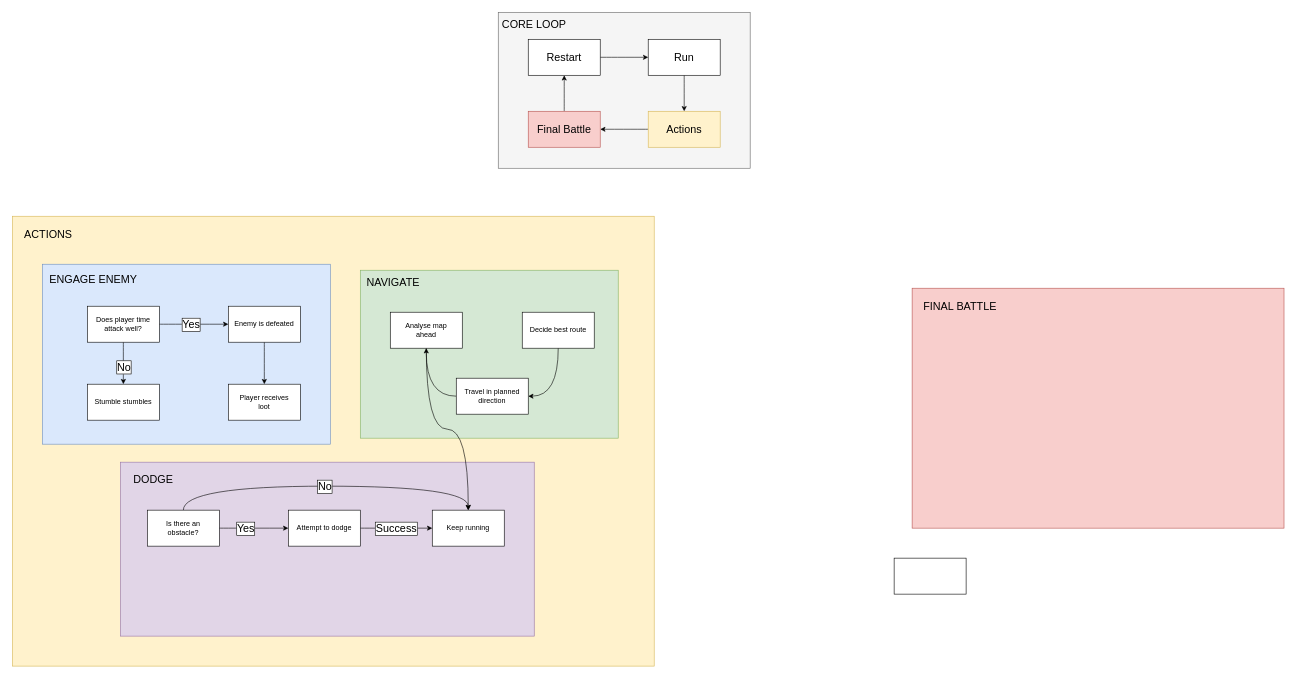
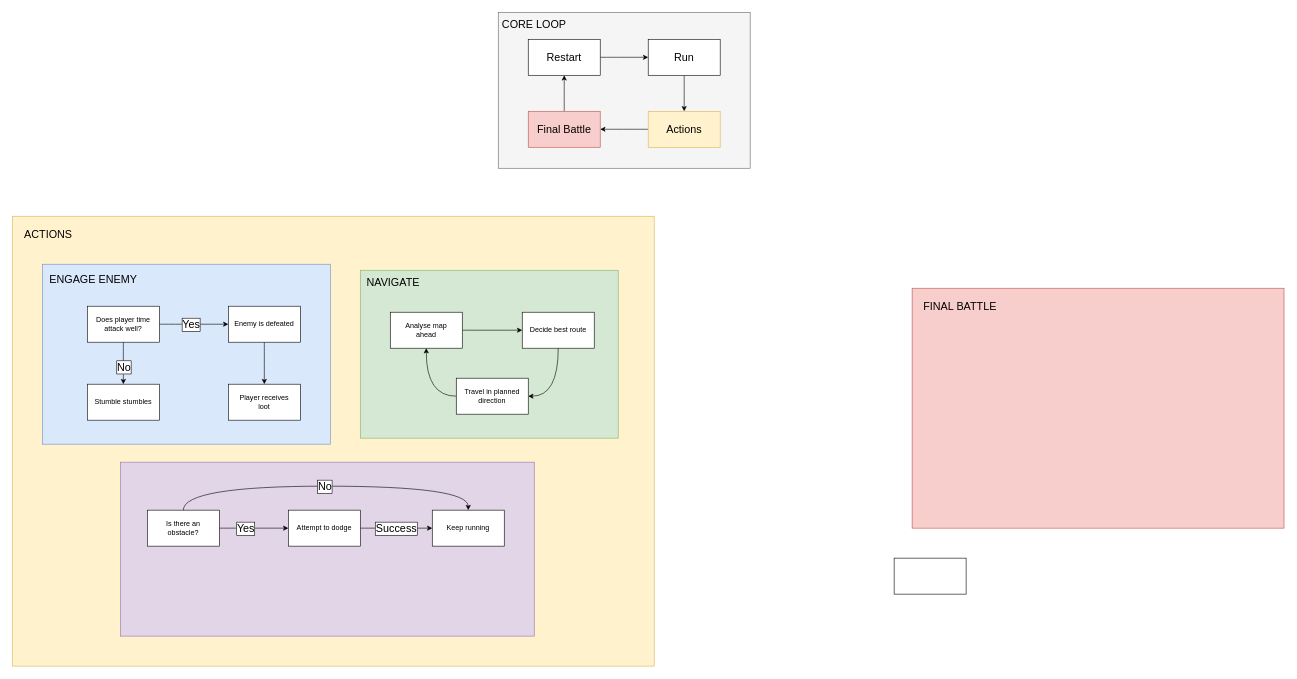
(455, 432) -> (516, 330)
(153, 480) -> none
